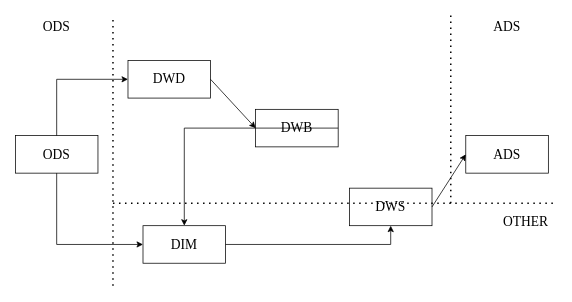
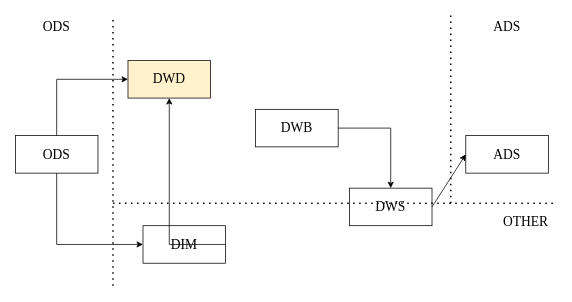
(169, 79) -> (169, 79)
(231, 101) -> none
(184, 173) -> (390, 154)
(314, 244) -> (169, 204)
